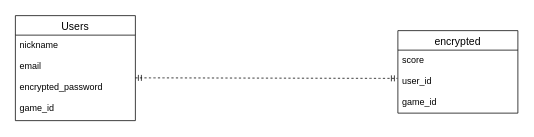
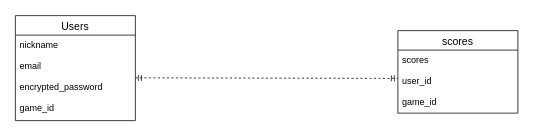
(458, 41) -> (458, 41)
(415, 60) -> (417, 60)
